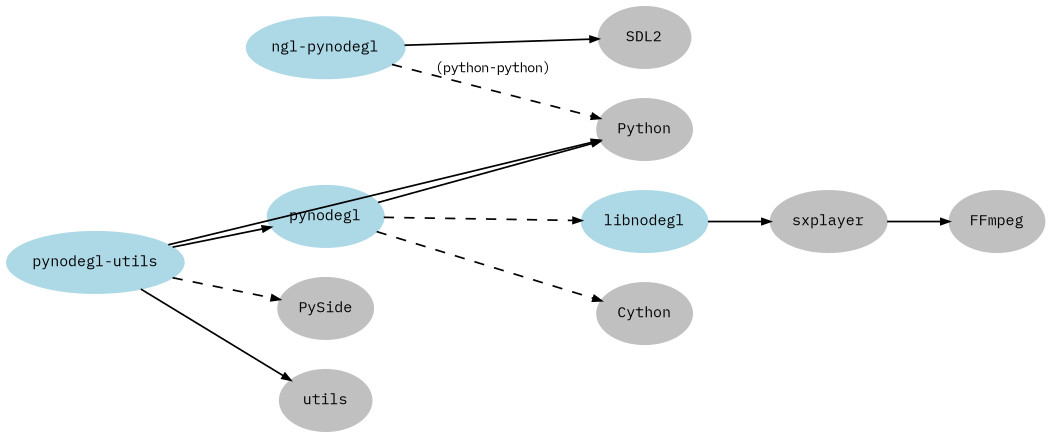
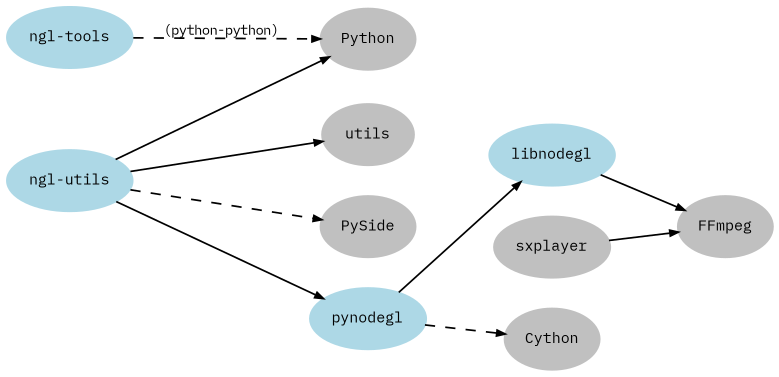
(645, 37) -> none
(326, 48) -> (70, 37)
(485, 173) -> none
(478, 219) -> (457, 240)
(735, 222) -> (639, 191)
(95, 262) -> (70, 181)
